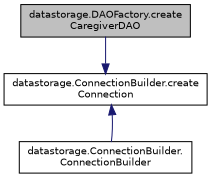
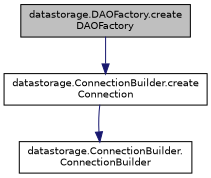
(106, 21) -> (106, 21)
(112, 128) -> (99, 118)
